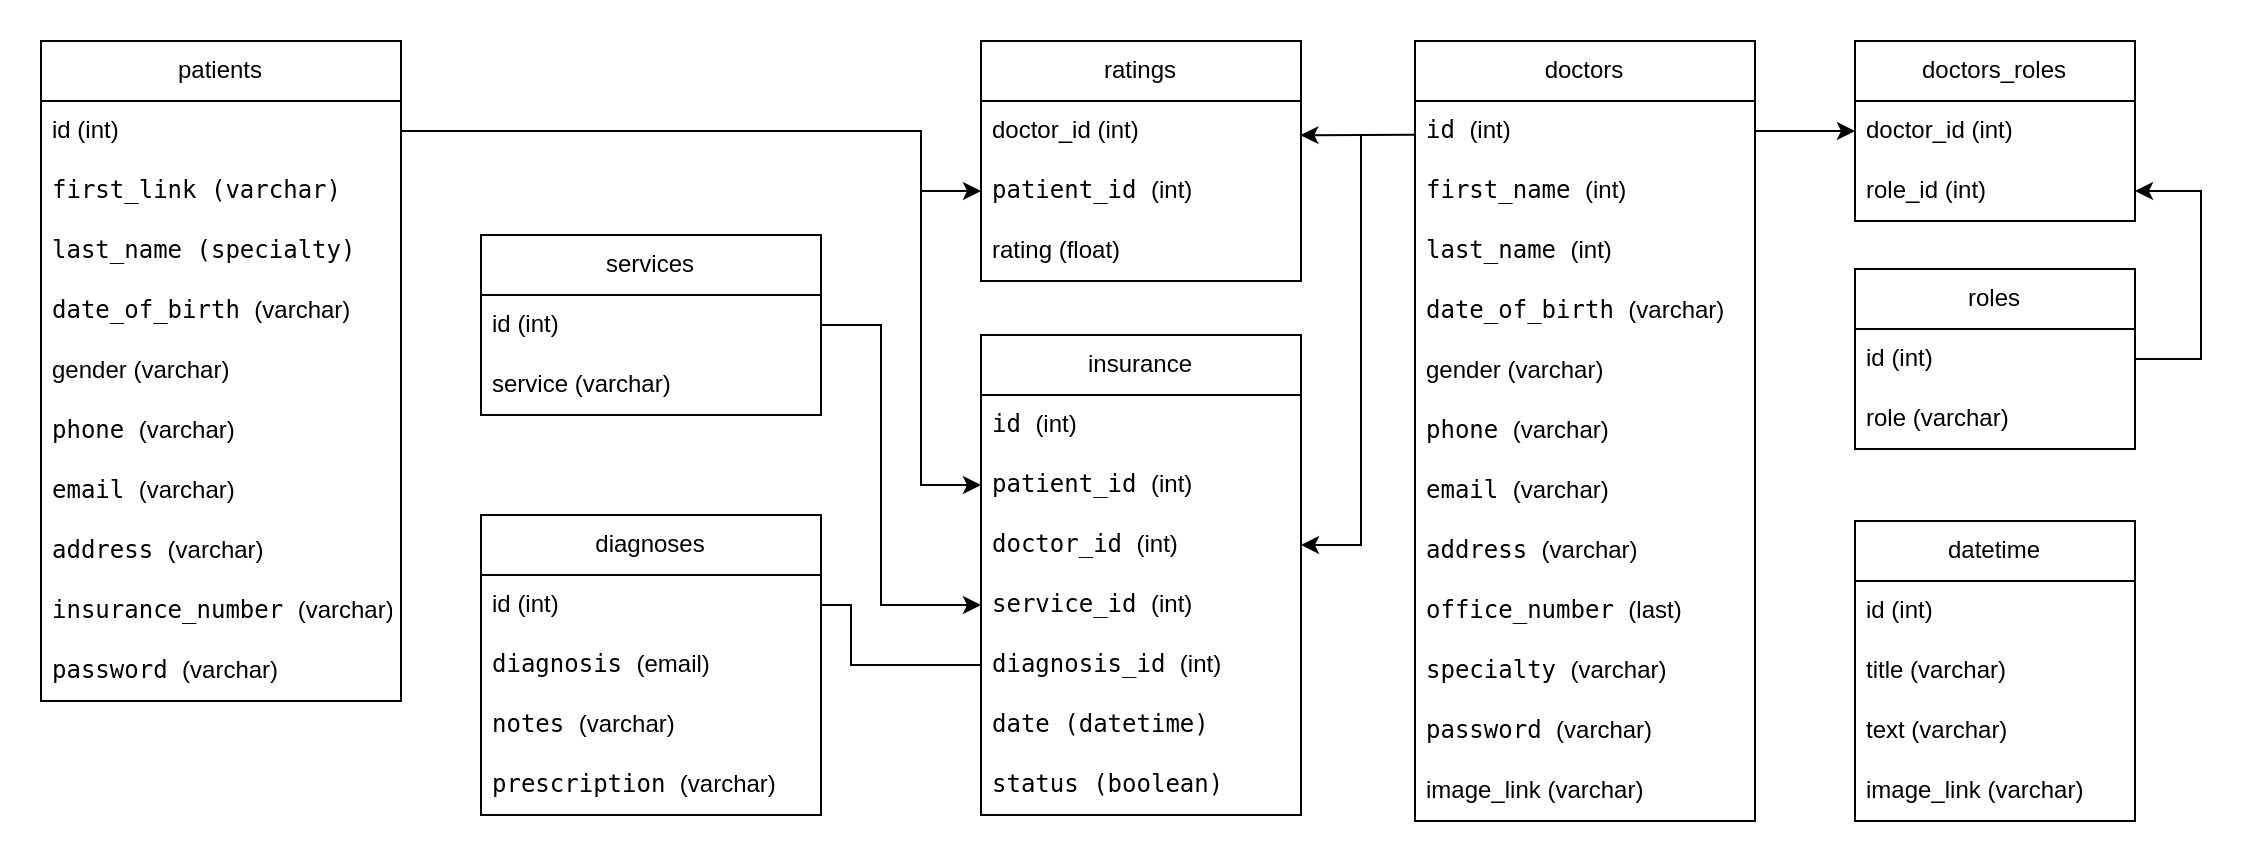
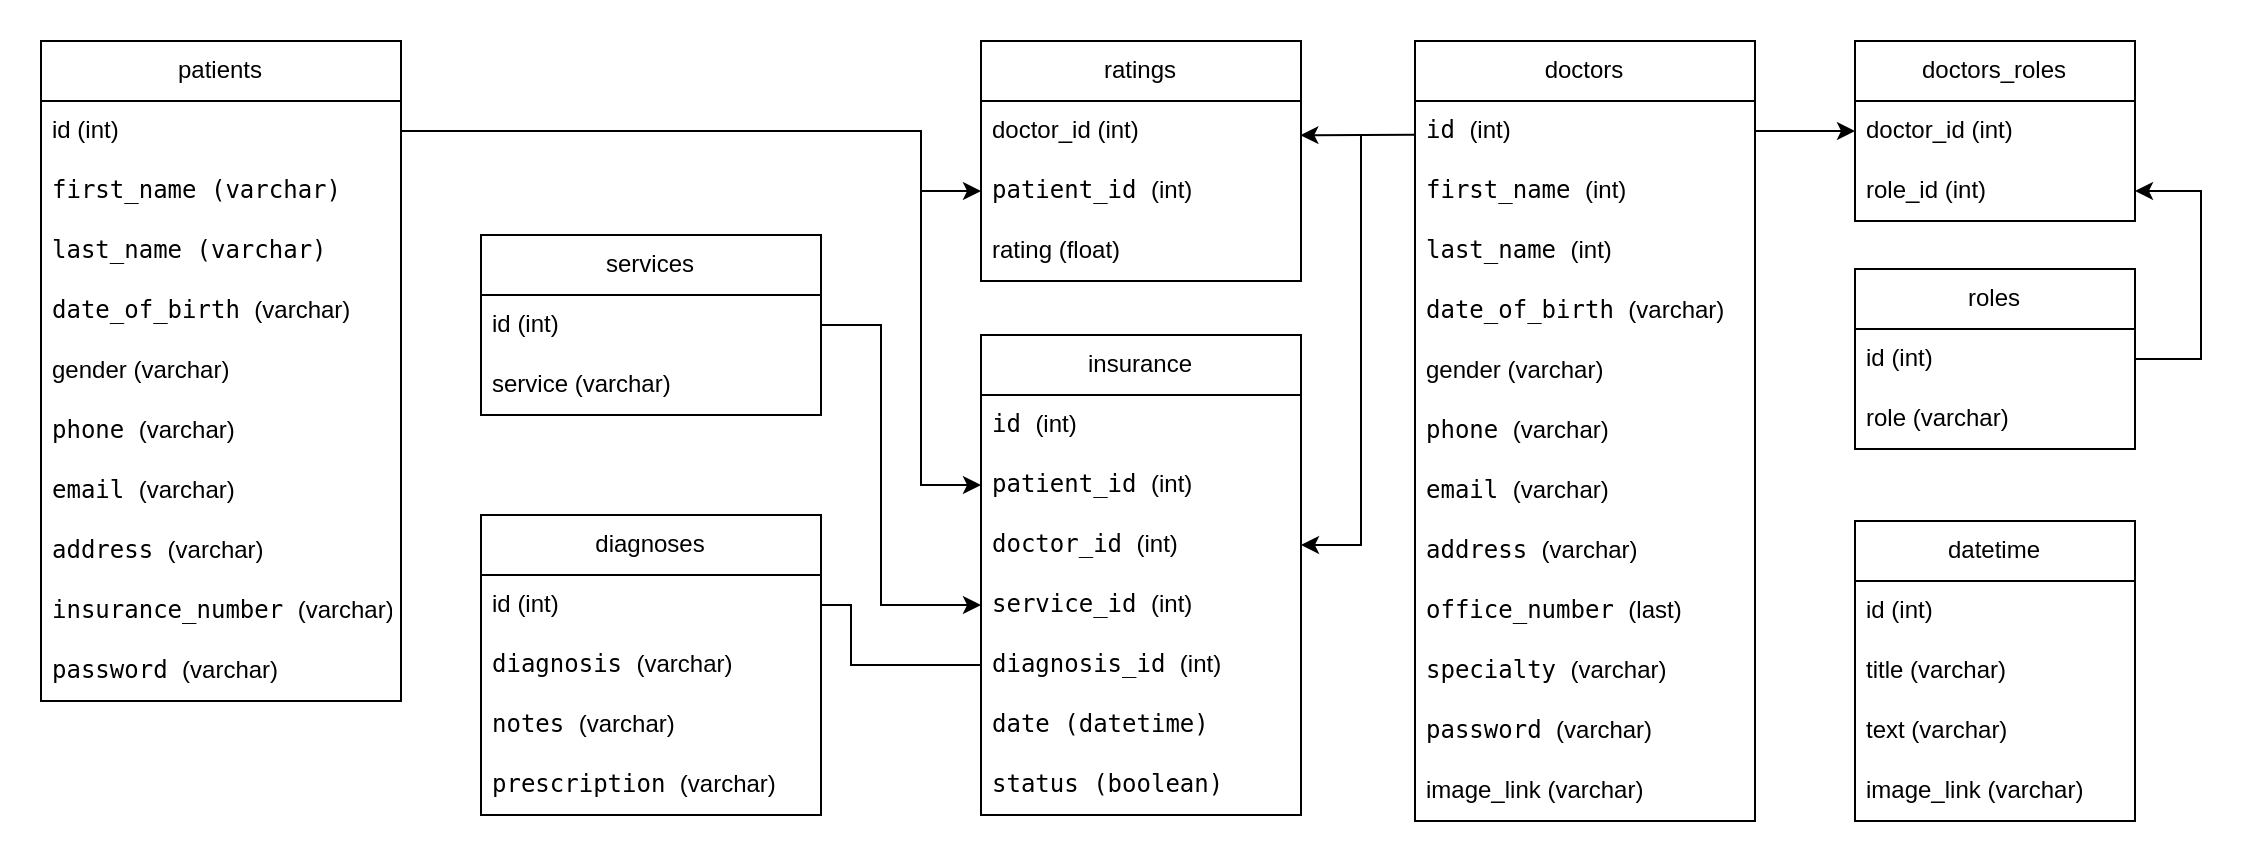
(175, 191) -> (181, 191)
(185, 251) -> (178, 251)
(595, 665) -> (614, 665)
